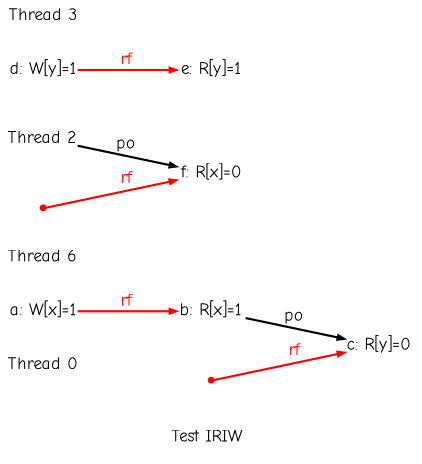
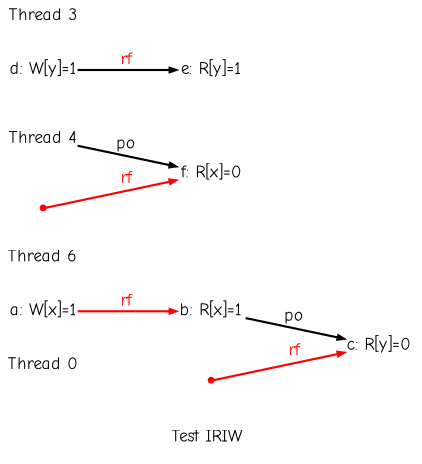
(123, 70) -> (123, 70)
(43, 139) -> (43, 139)
